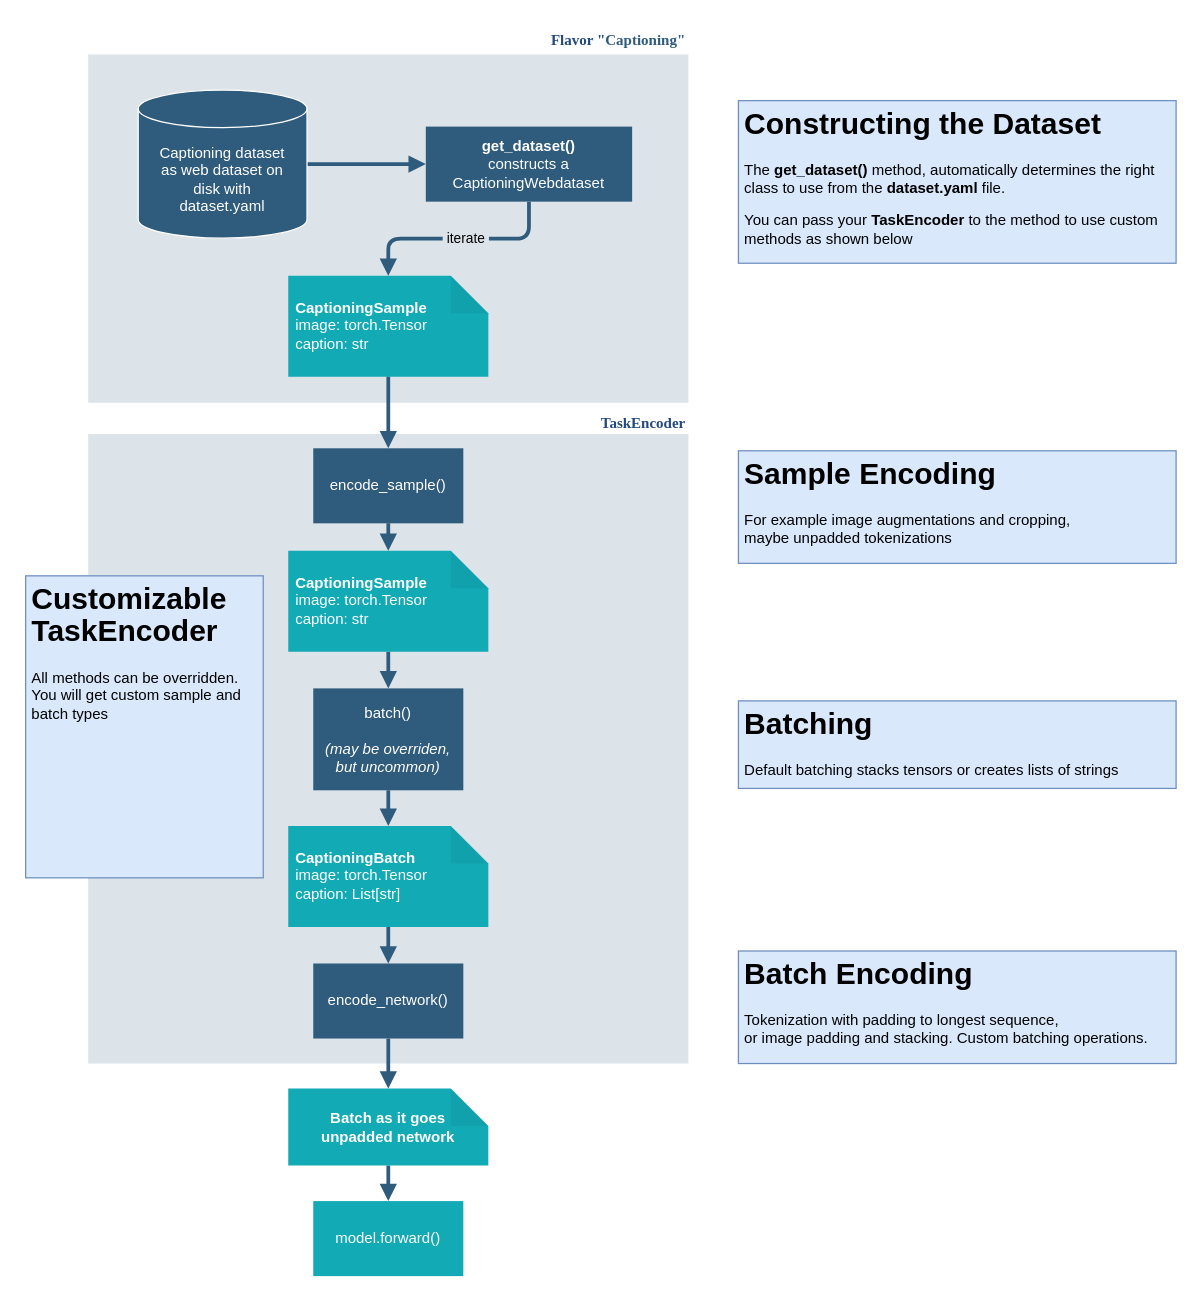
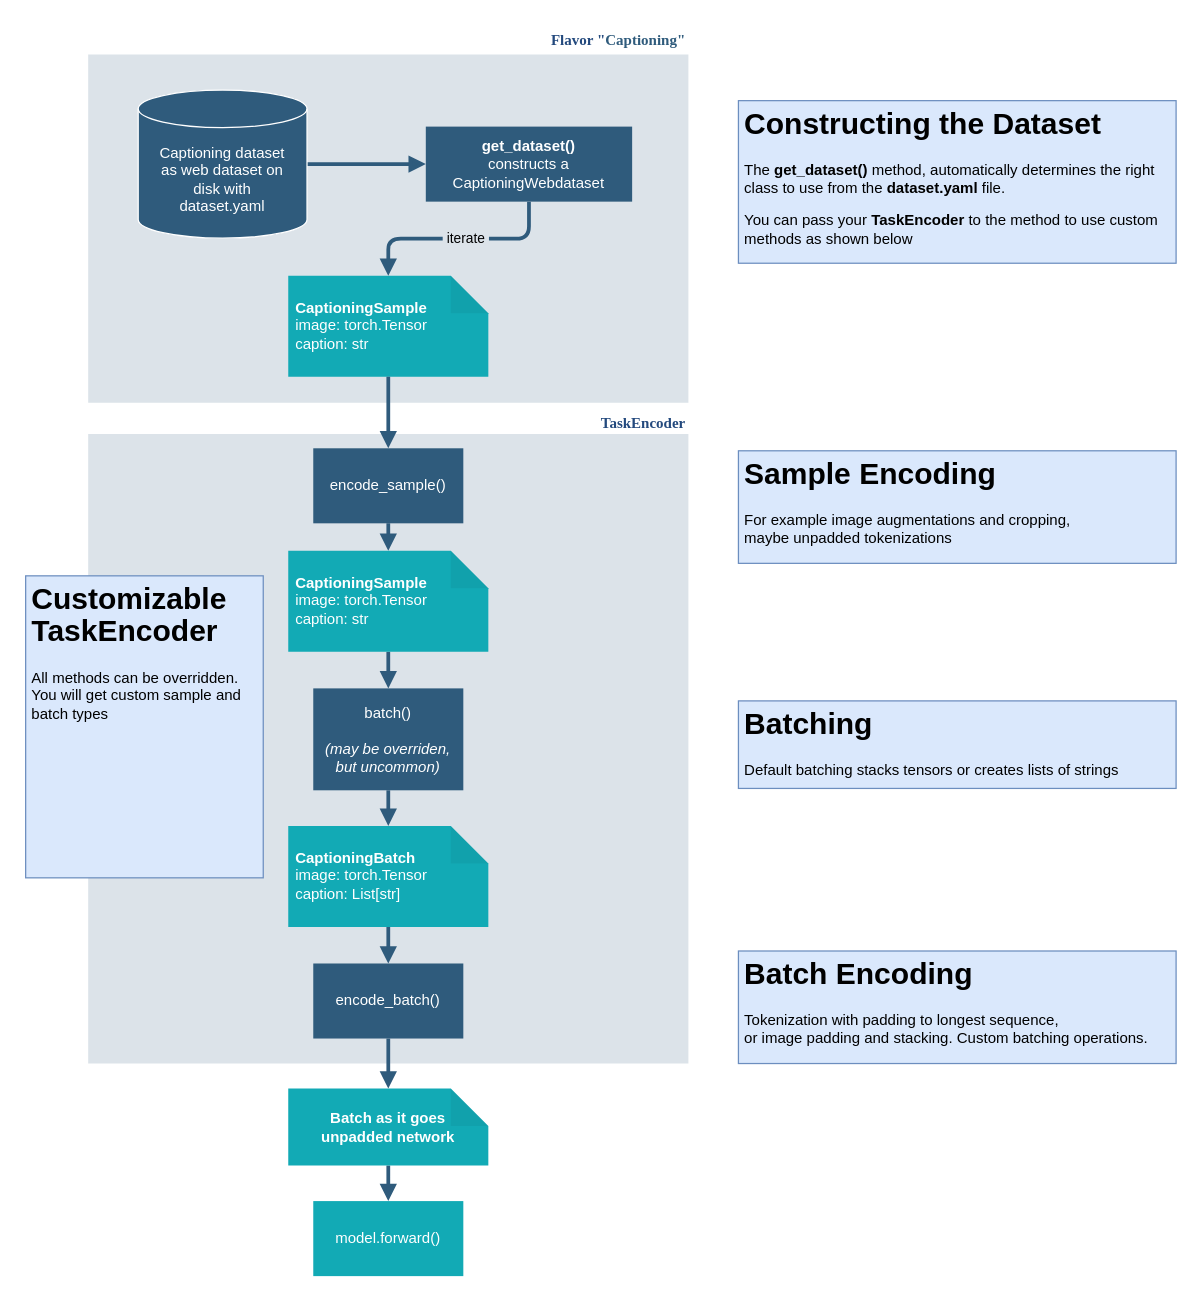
(388, 1001) -> (388, 1001)
